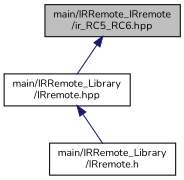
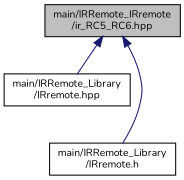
(93, 129) -> (142, 95)
